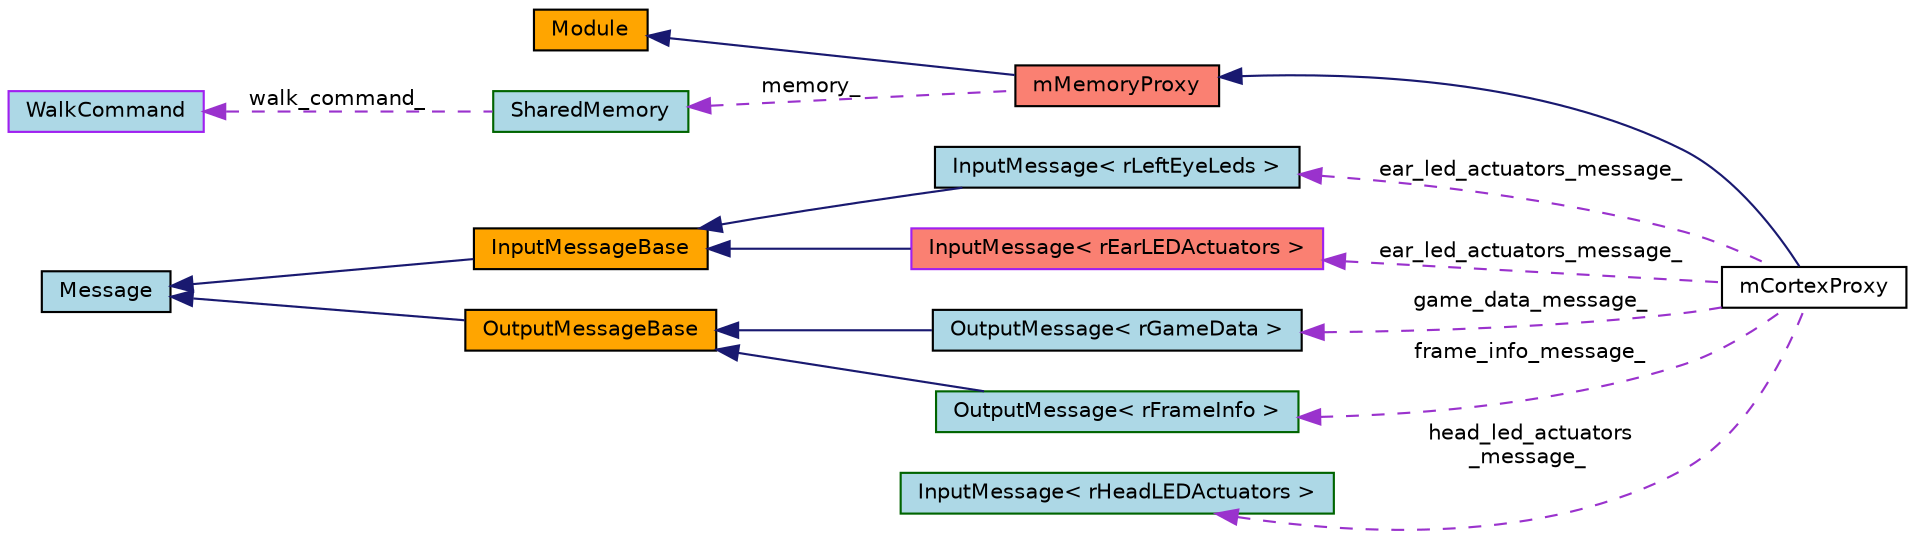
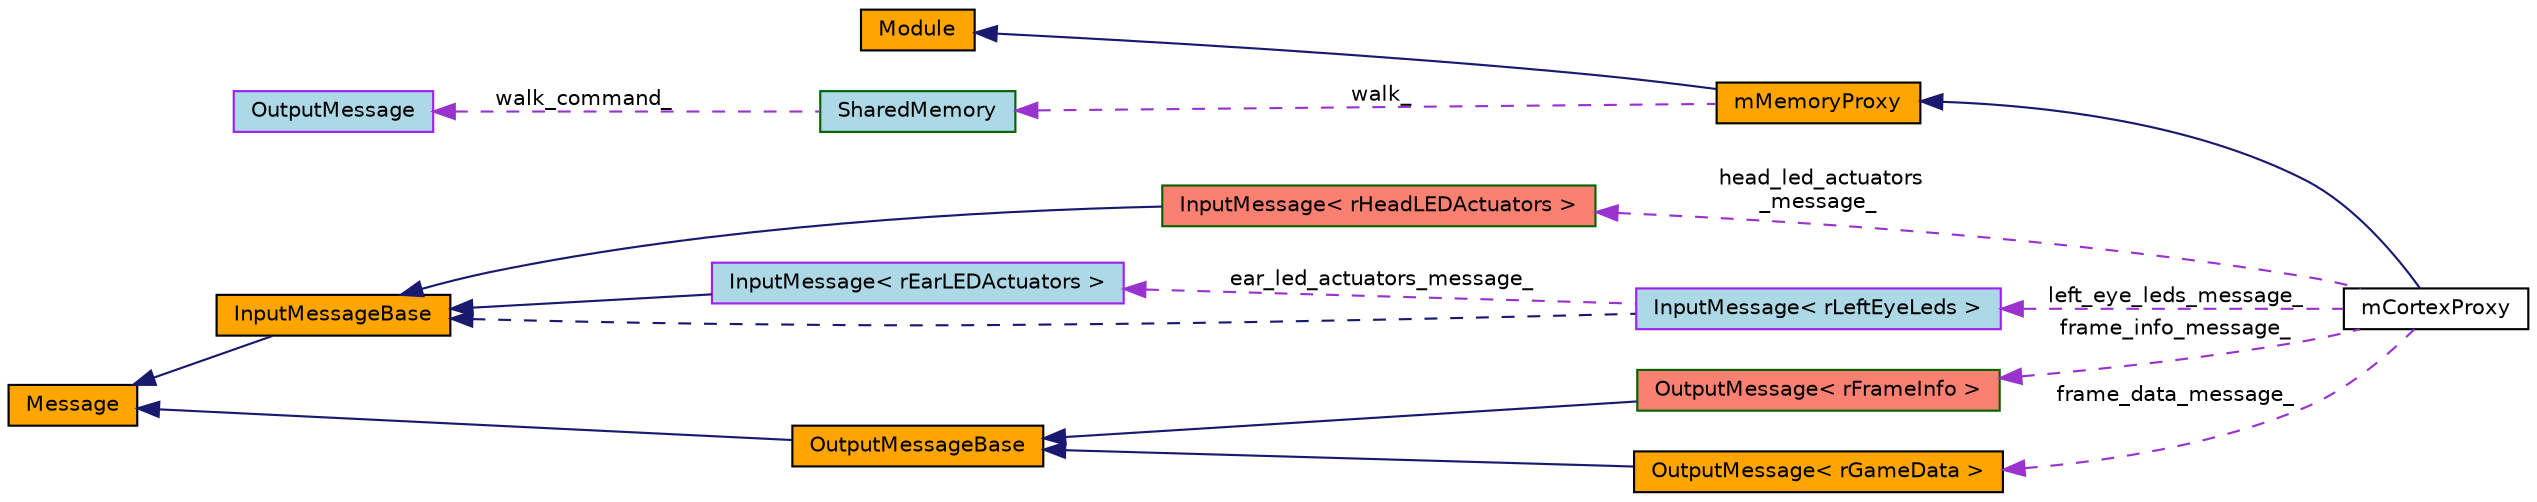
(1117, 86) -> (1818, 103)
(808, 87) -> (1379, 95)
(106, 112) -> (333, 112)
(1117, 167) -> (1818, 309)
(1528, 170) -> (2173, 297)
(842, 205) -> (1054, 325)
none -> (790, 229)
(1117, 249) -> (918, 283)
(1533, 272) -> (1391, 297)
(106, 292) -> (73, 405)
(1528, 301) -> (2173, 396)
(1117, 330) -> (1818, 472)
(1117, 412) -> (1818, 390)
(1117, 493) -> (1379, 206)
